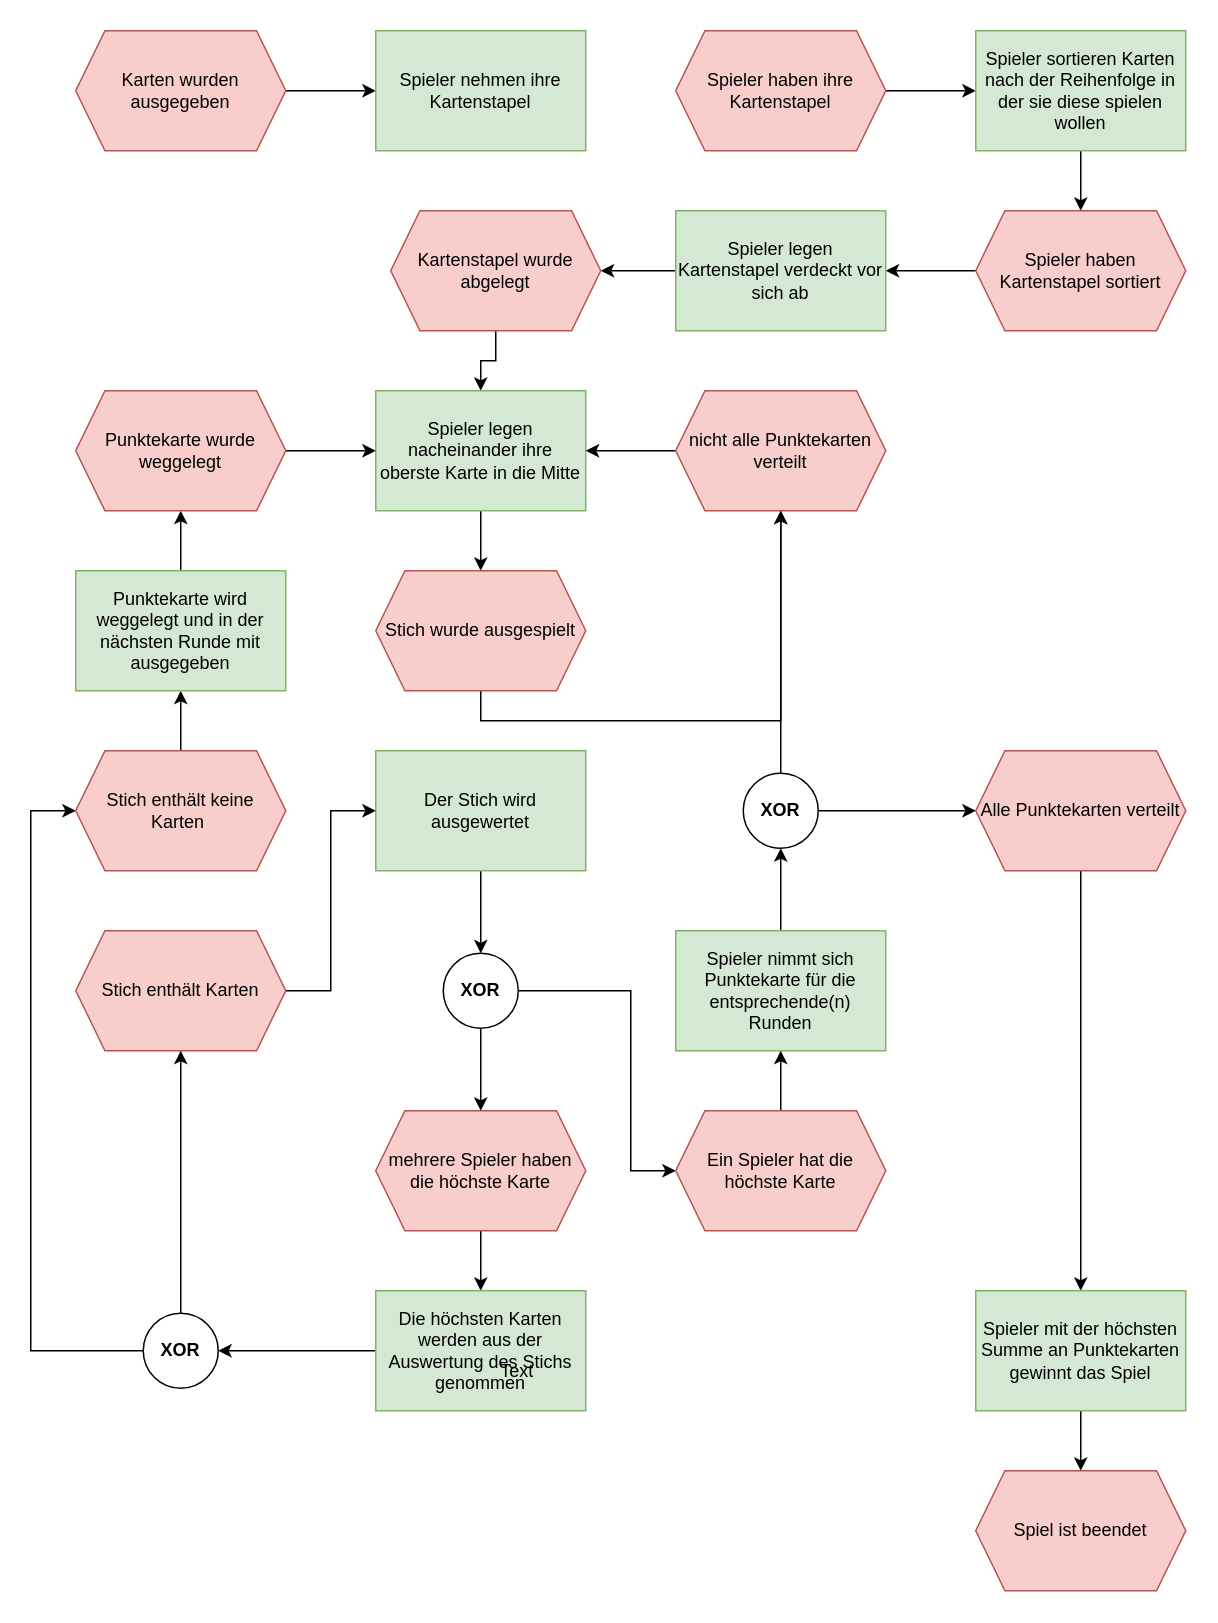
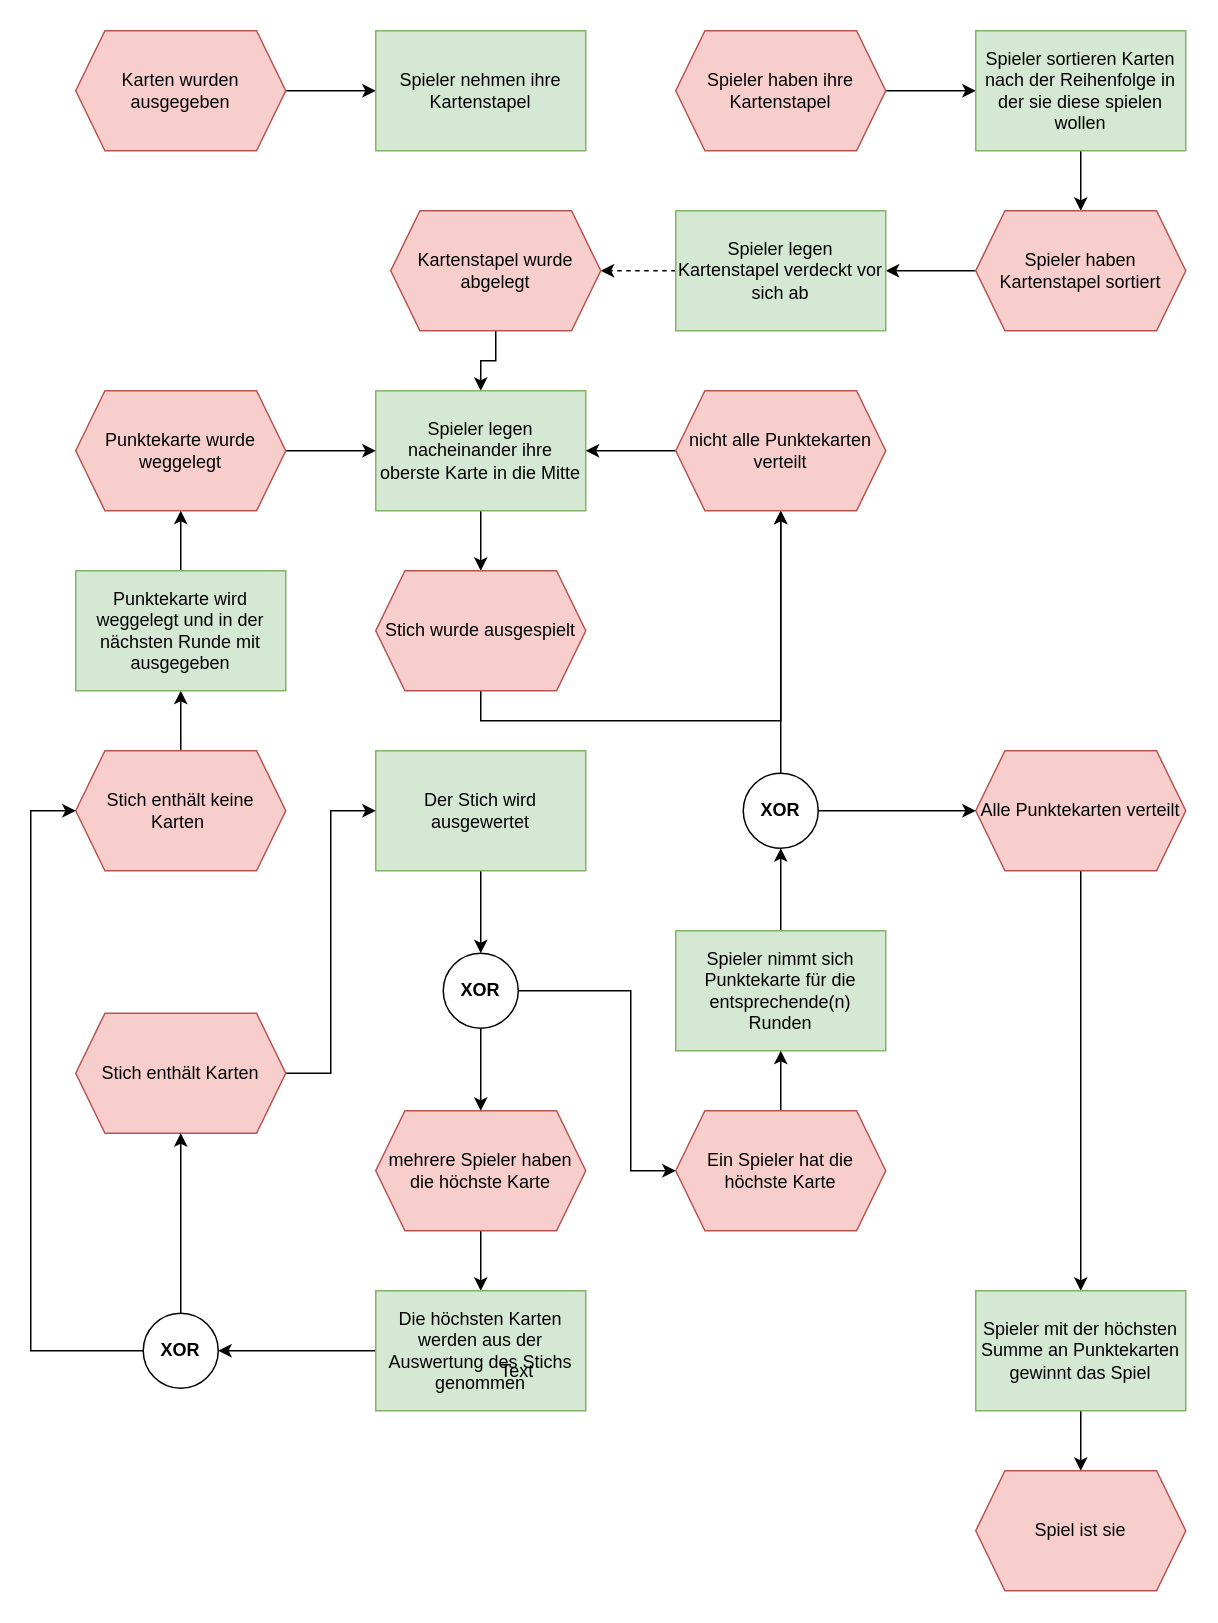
(642, 271) -> (642, 271)
(181, 991) -> (181, 1073)
(1081, 1531) -> (1081, 1531)
